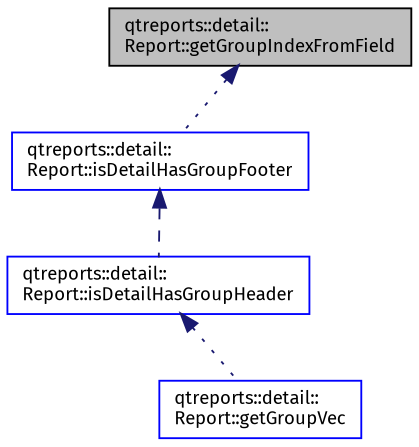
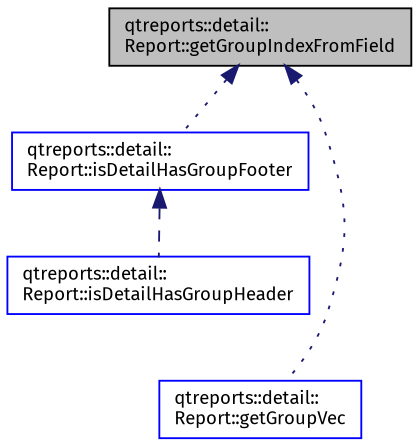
(215, 355) -> (344, 233)
